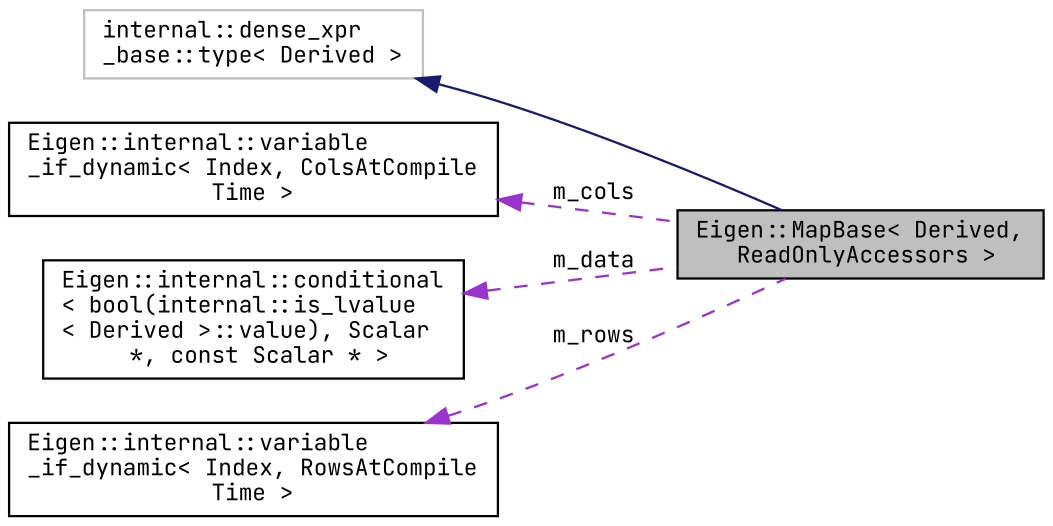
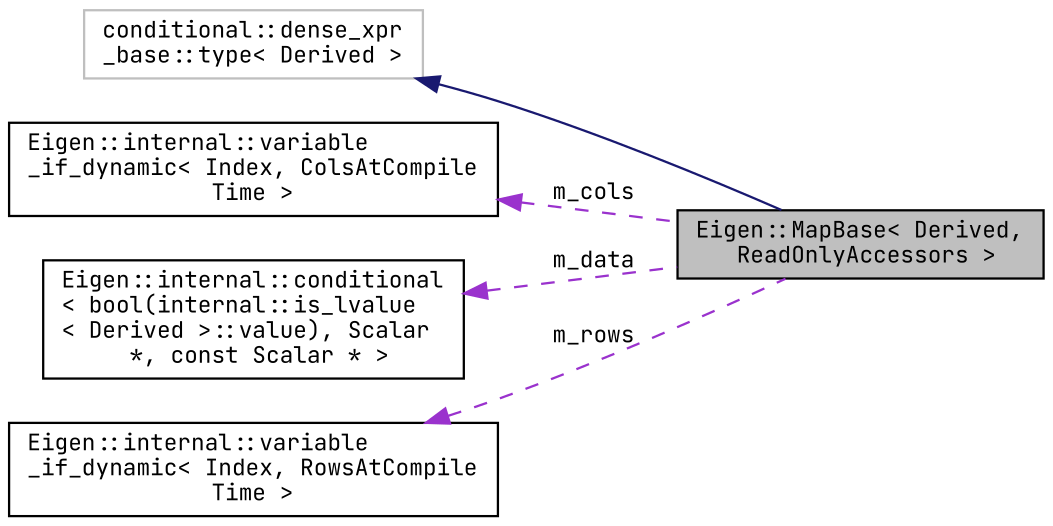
(254, 44) -> (254, 44)
